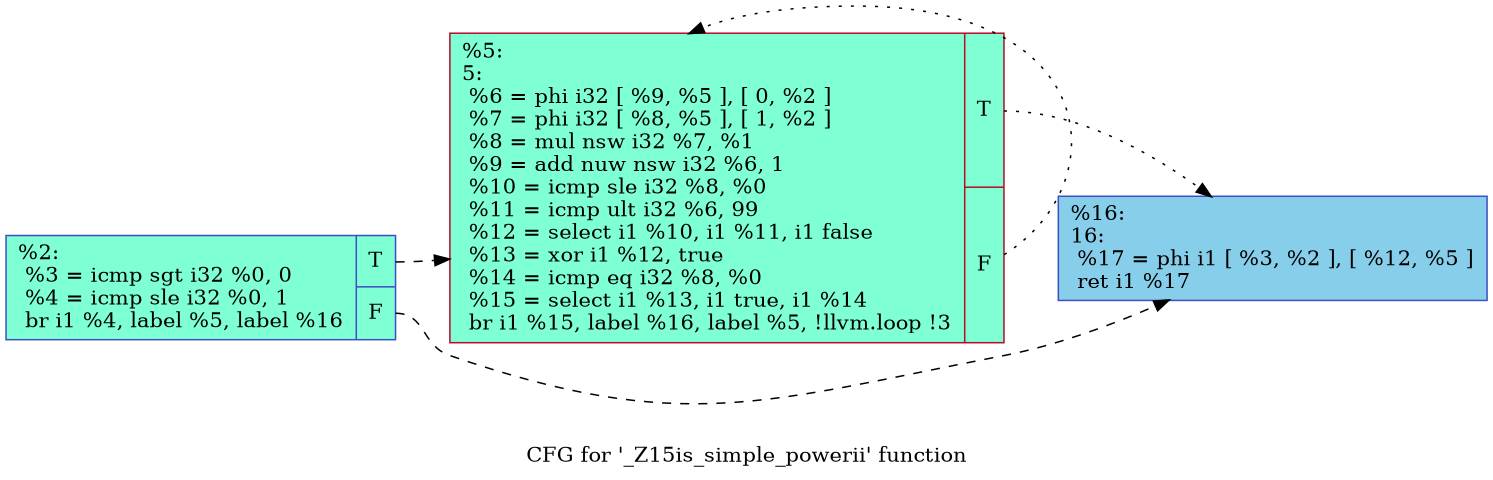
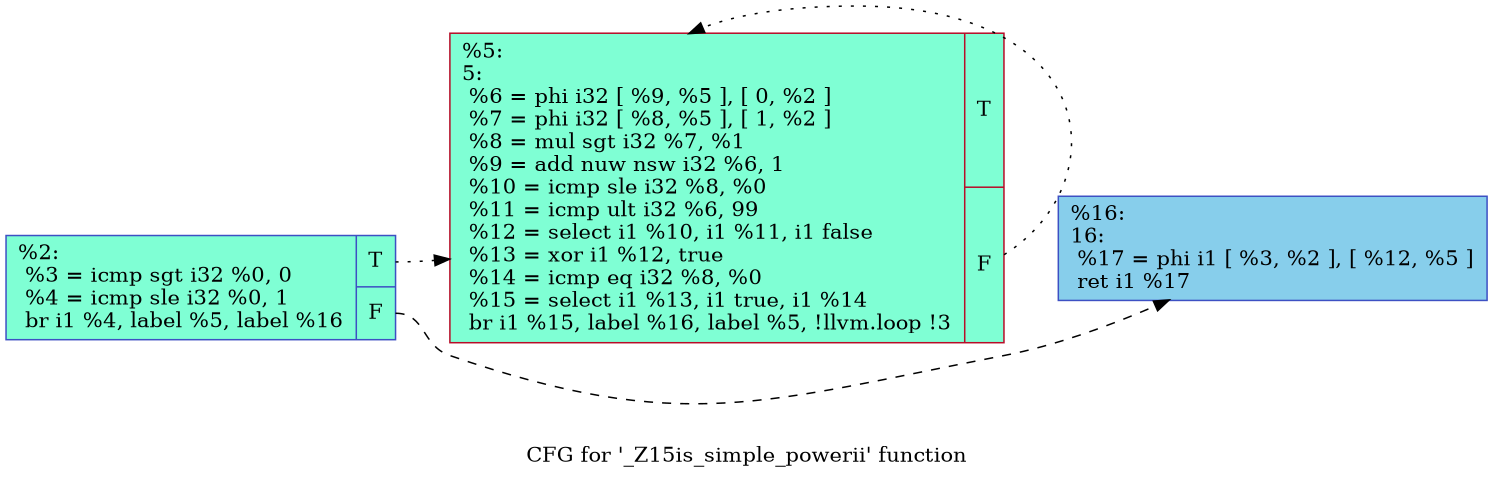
(1107, 135) -> none
(608, 142) -> (604, 142)
(415, 262) -> (415, 262)
